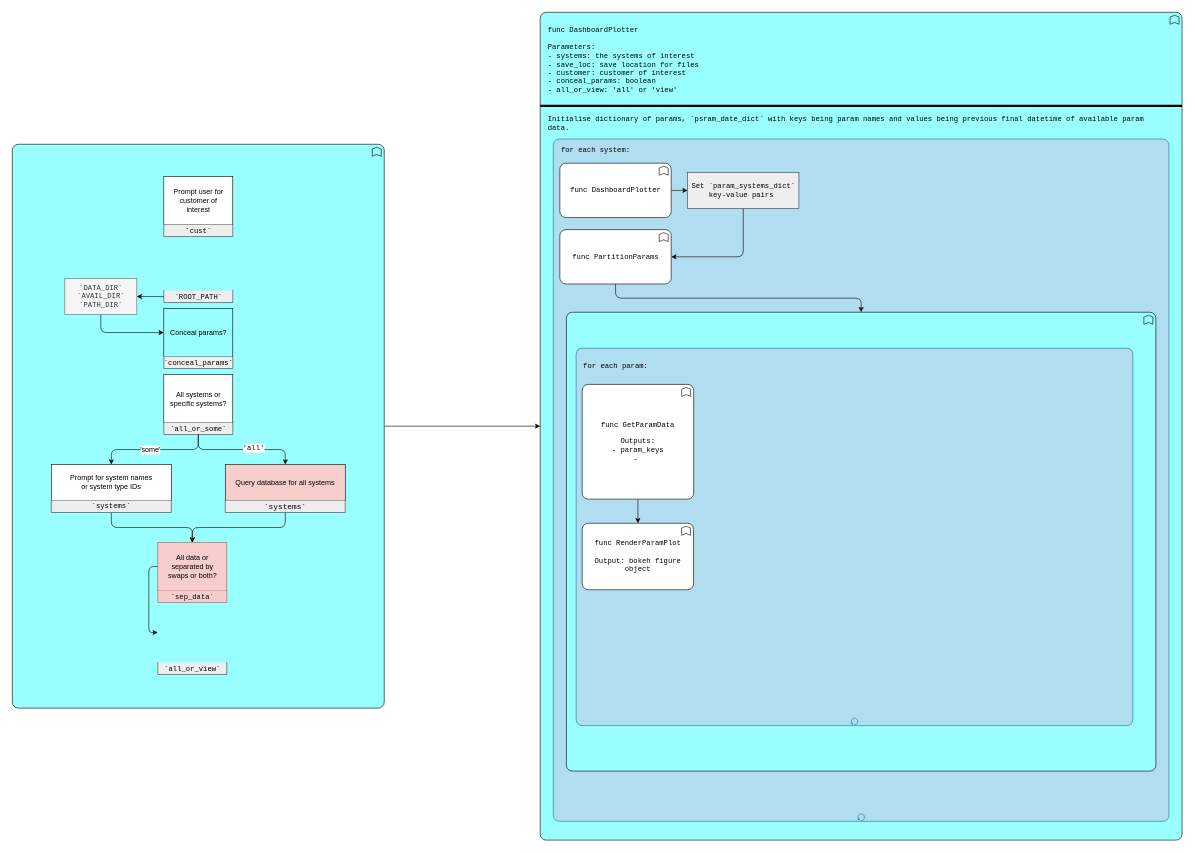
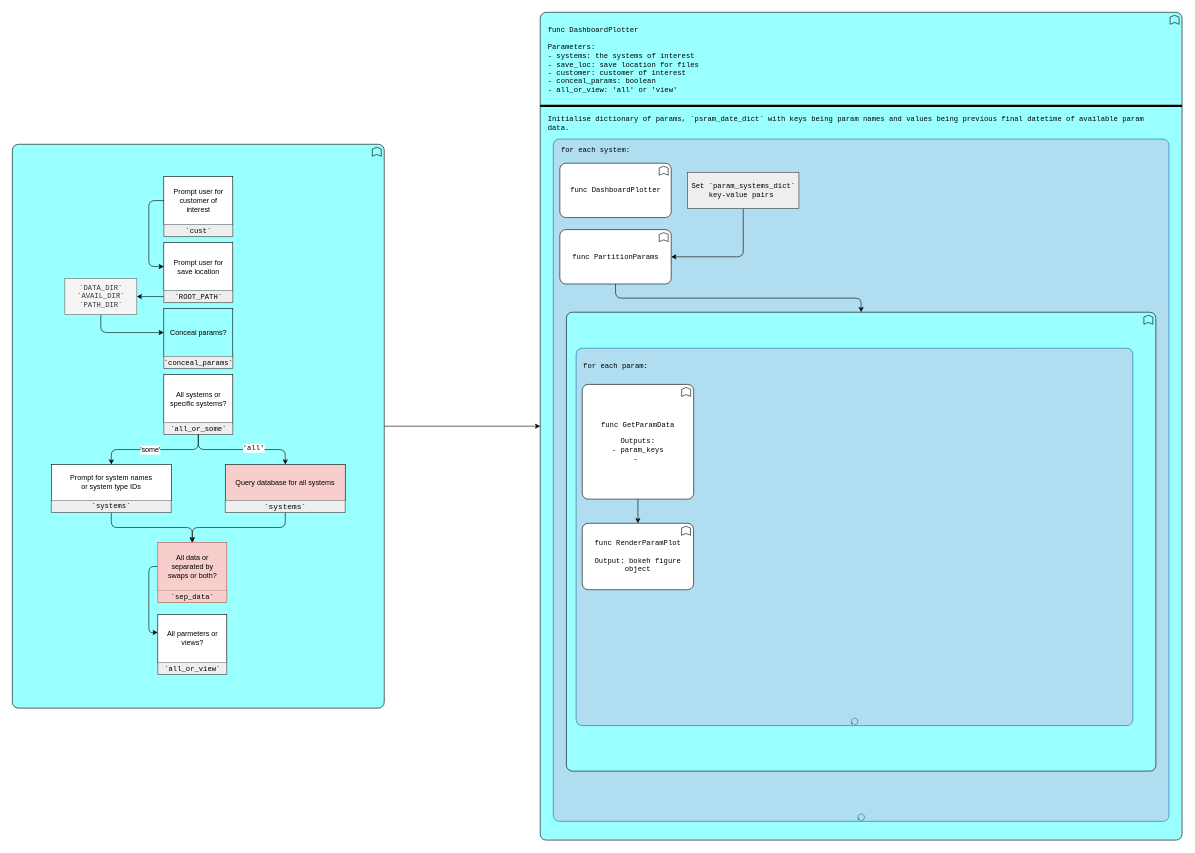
(680, 190) -> none
none -> (156, 201)
none -> (198, 267)
none -> (192, 639)
